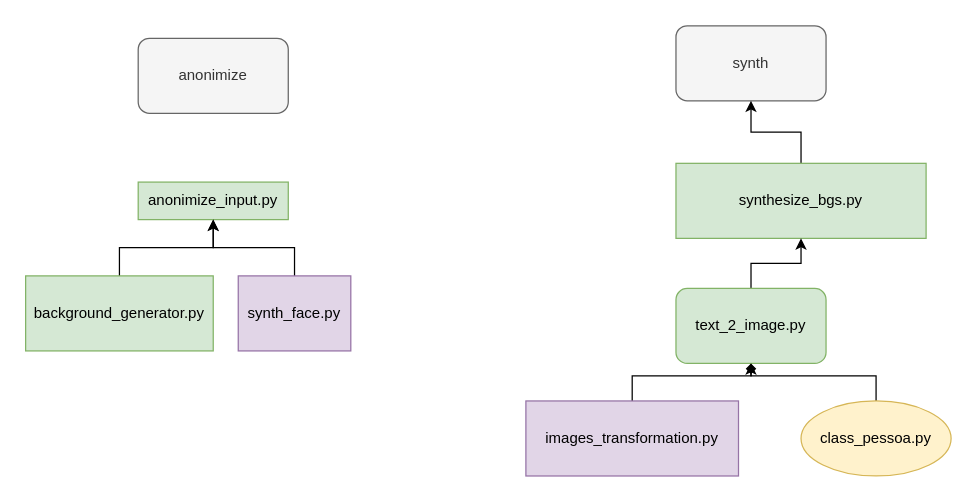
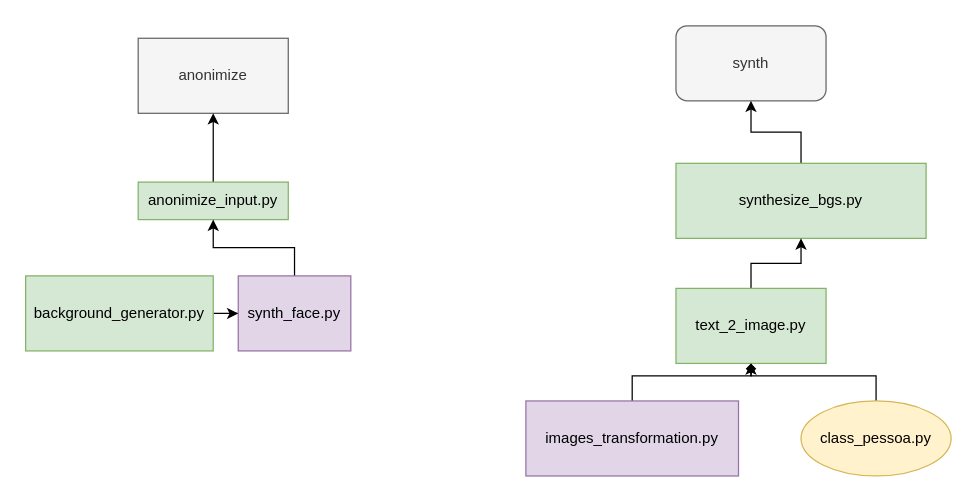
(213, 76) -> (213, 76)
none -> (213, 151)
(152, 248) -> (230, 313)
(751, 326) -> (751, 326)
